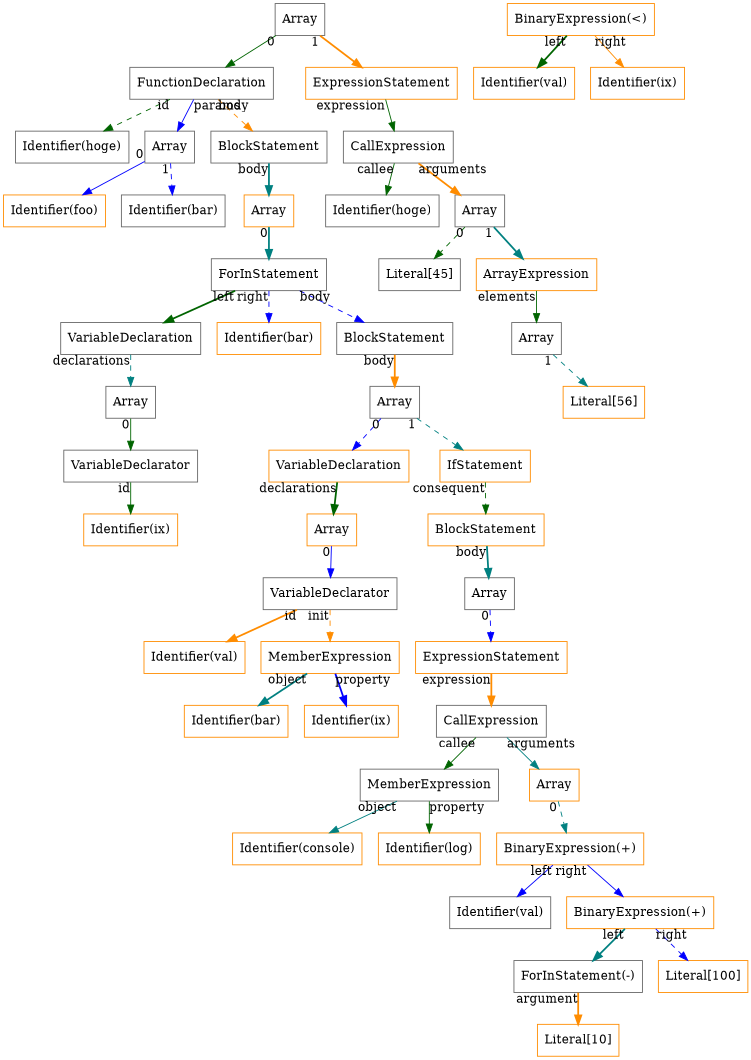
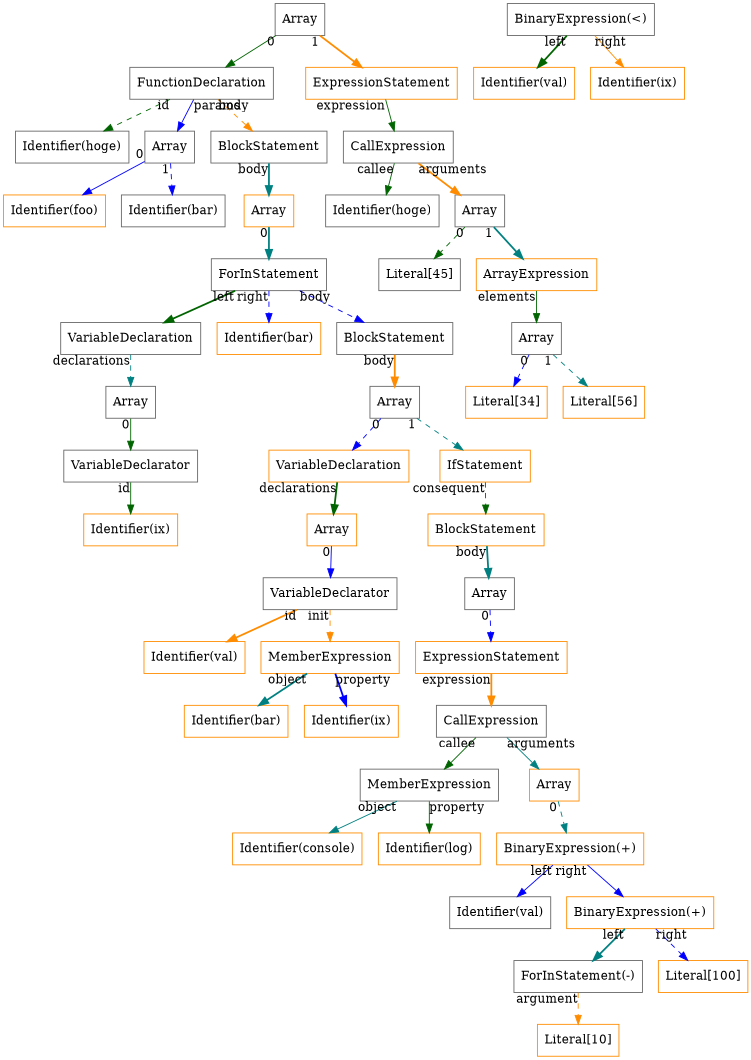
(581, 19) -> (581, 19)
none -> (506, 402)
(578, 1004) -> (578, 1004)
